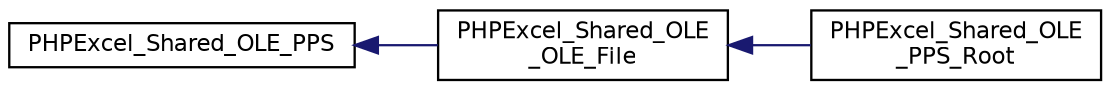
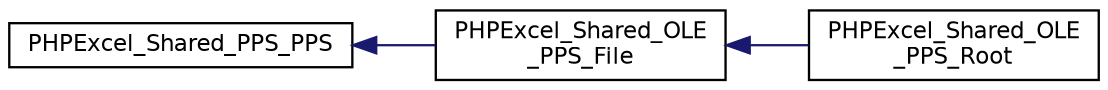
(182, 45) -> (181, 45)
(583, 45) -> (581, 45)
